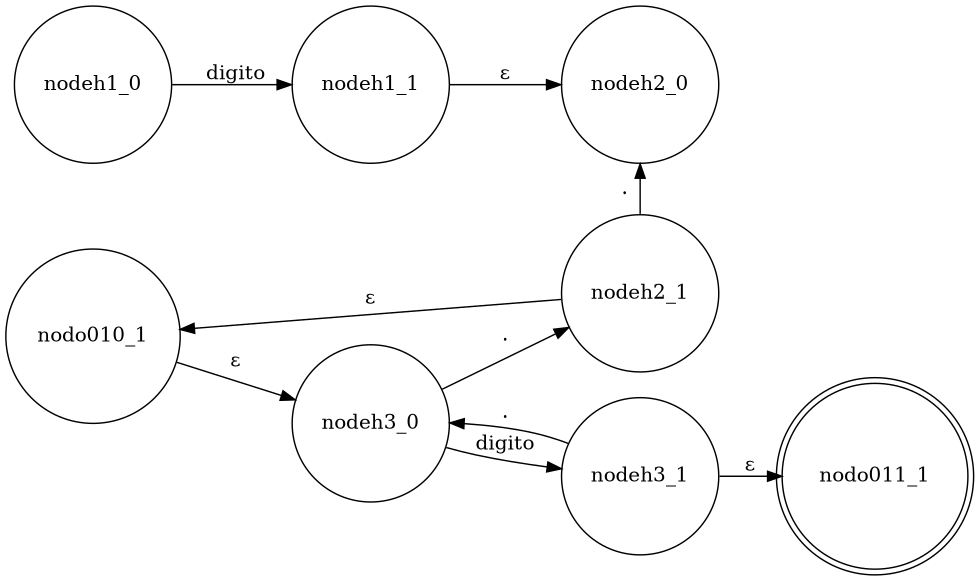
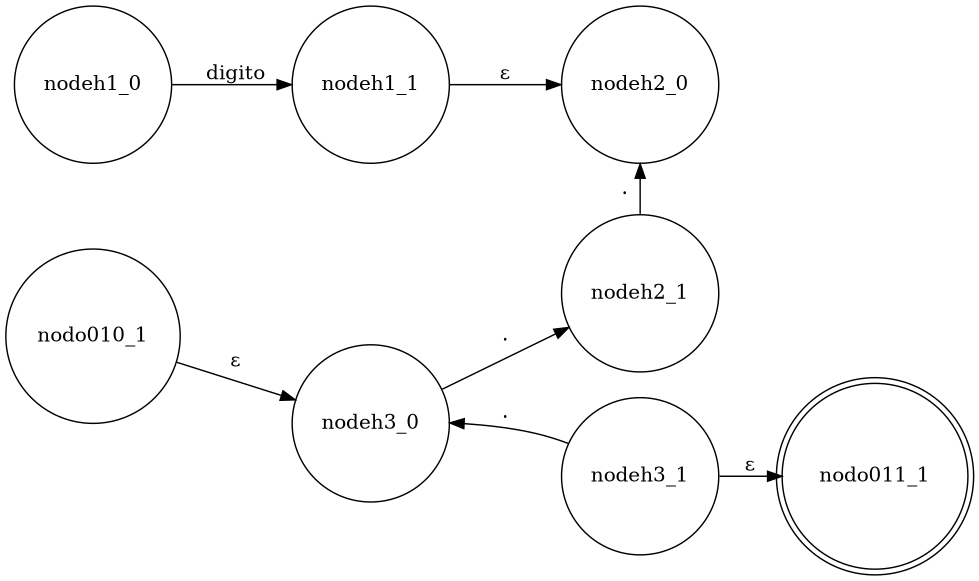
(378, 314) -> none
(496, 459) -> none
